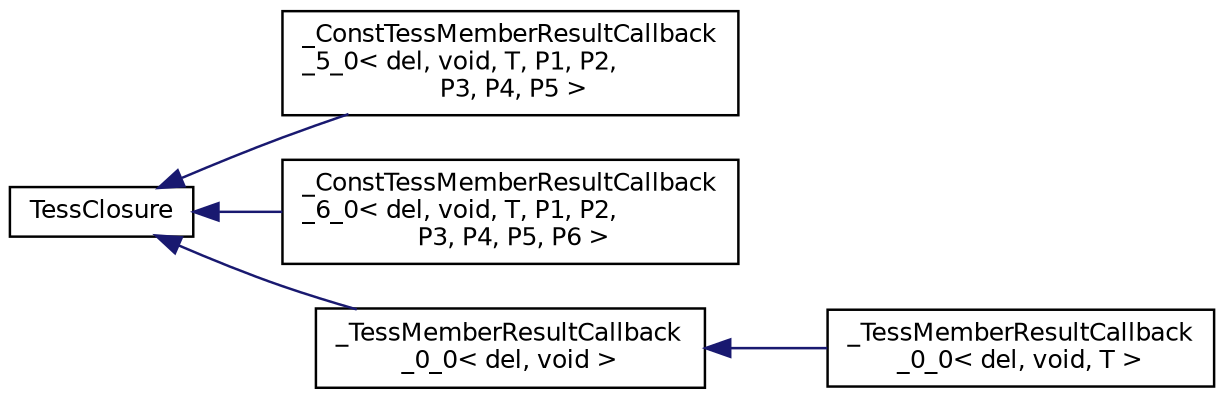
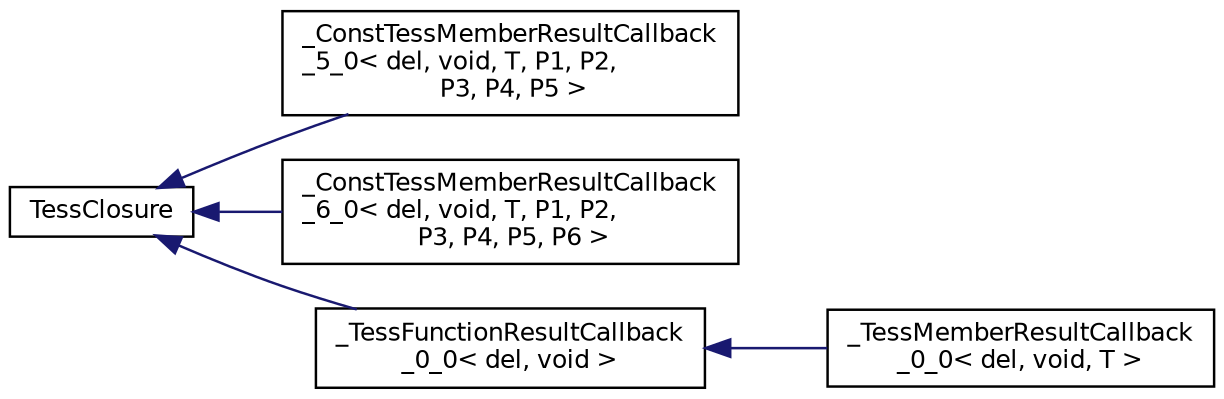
(510, 348) -> (510, 348)
